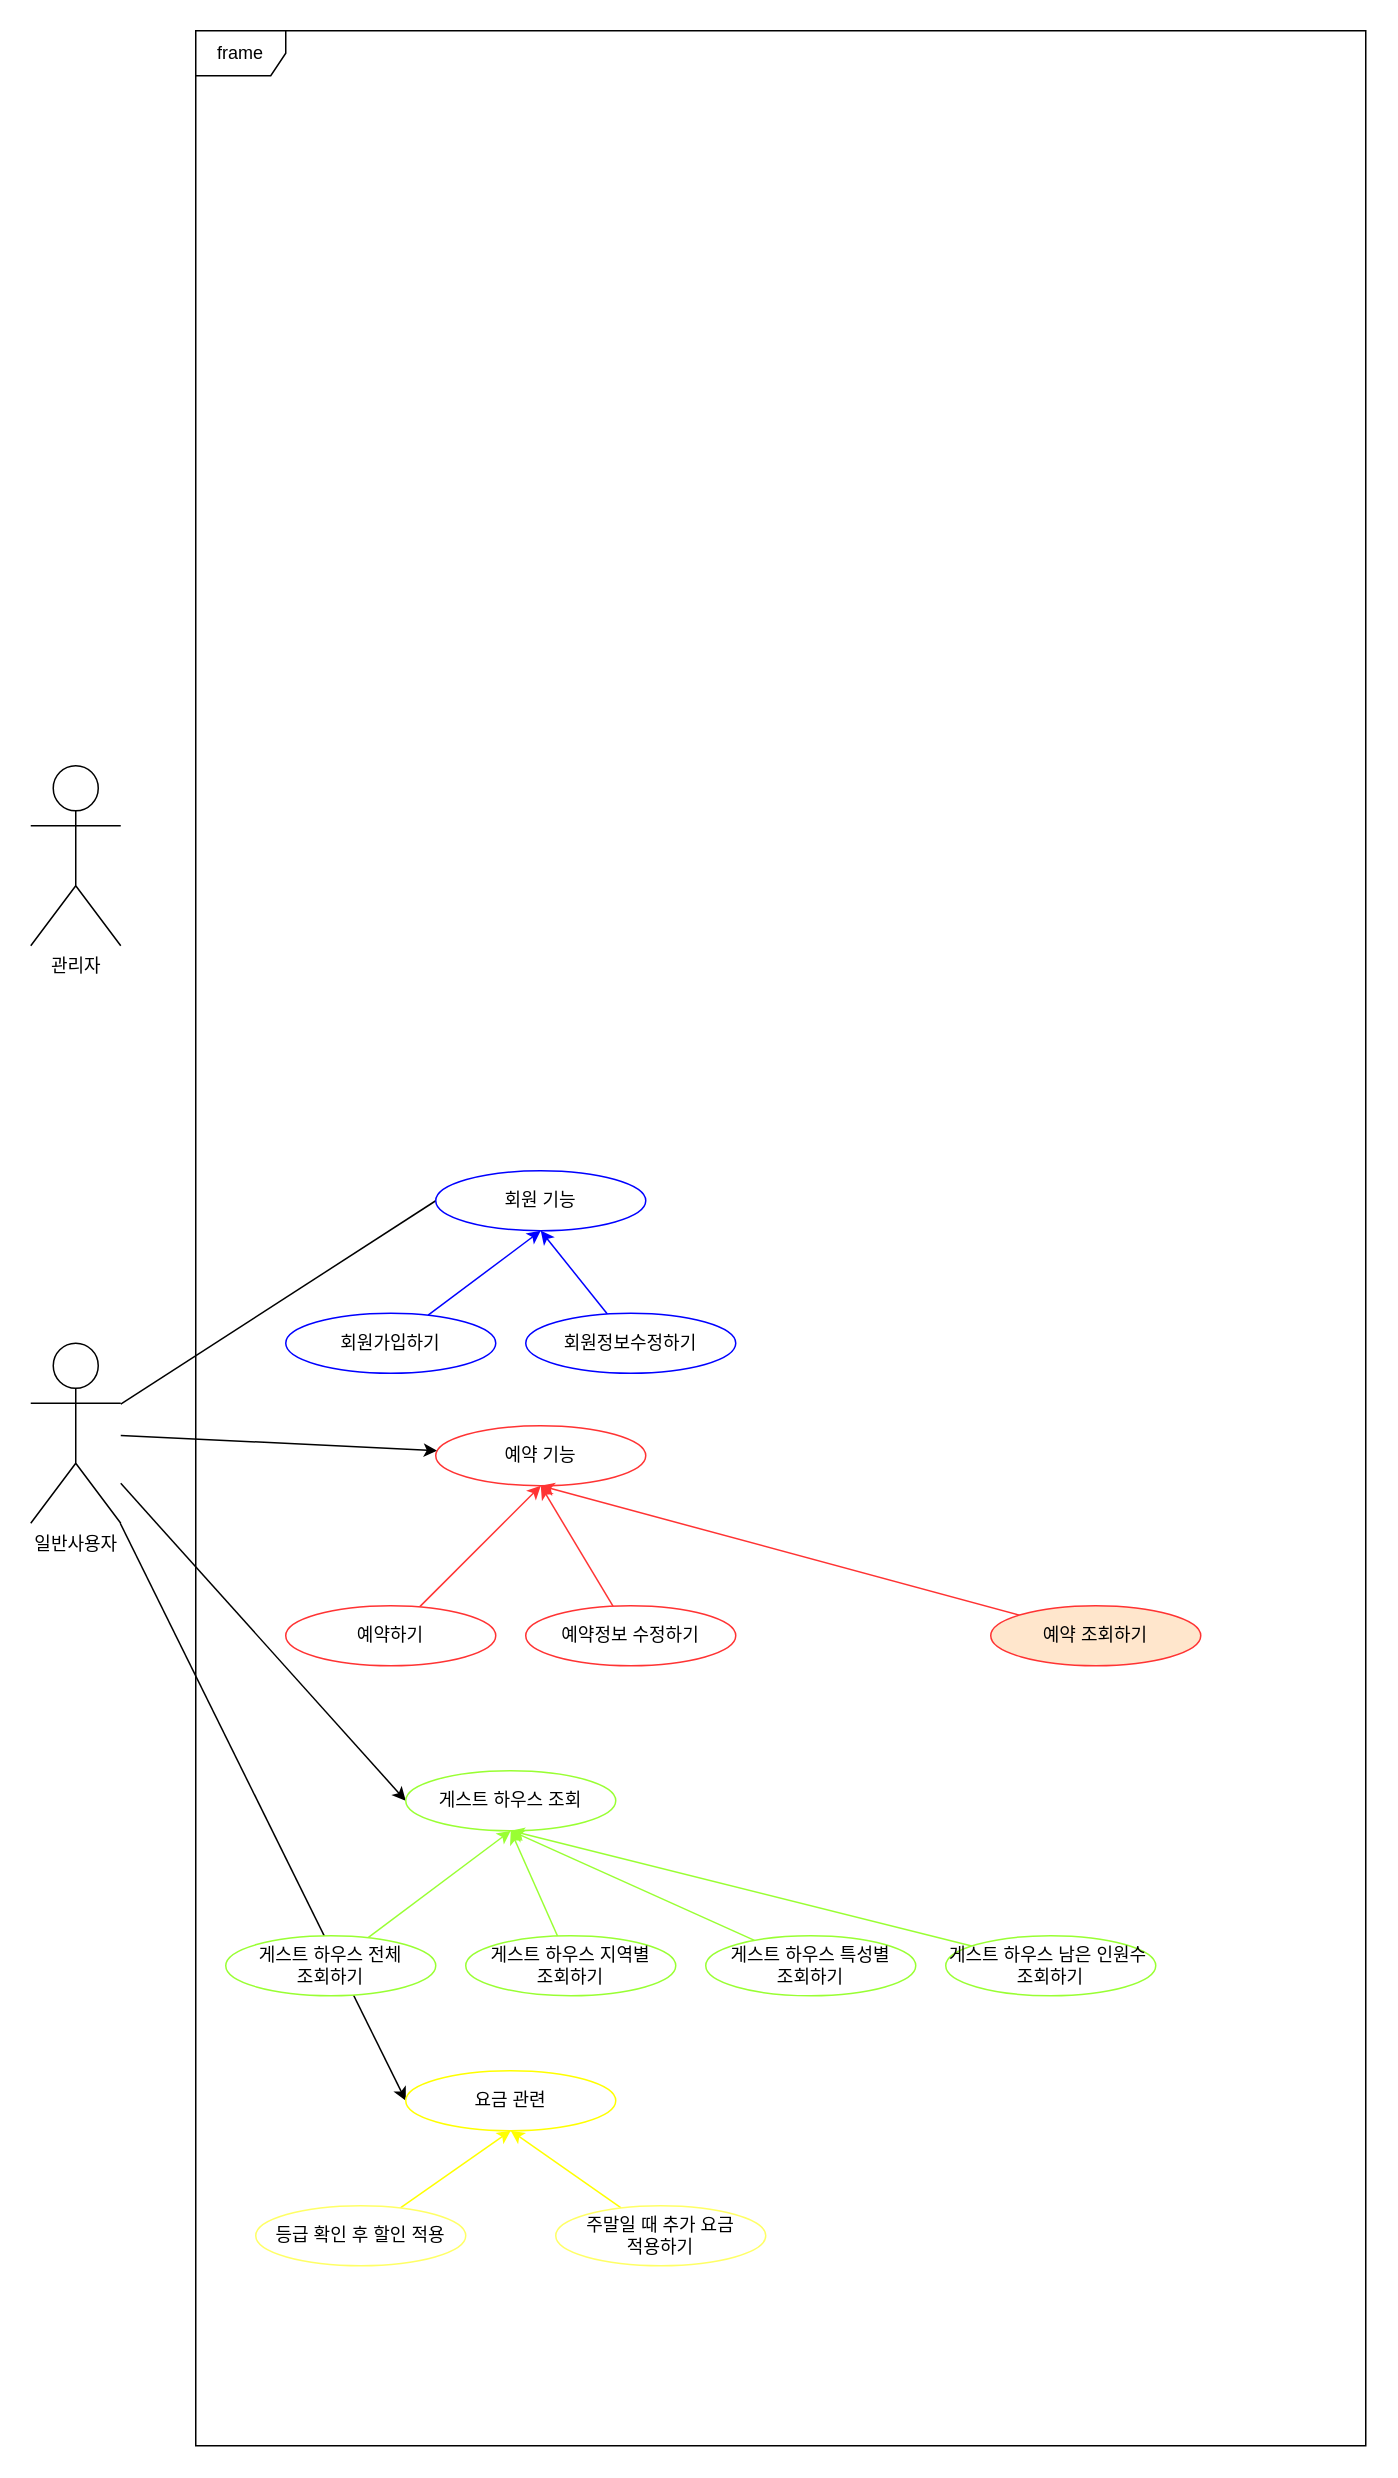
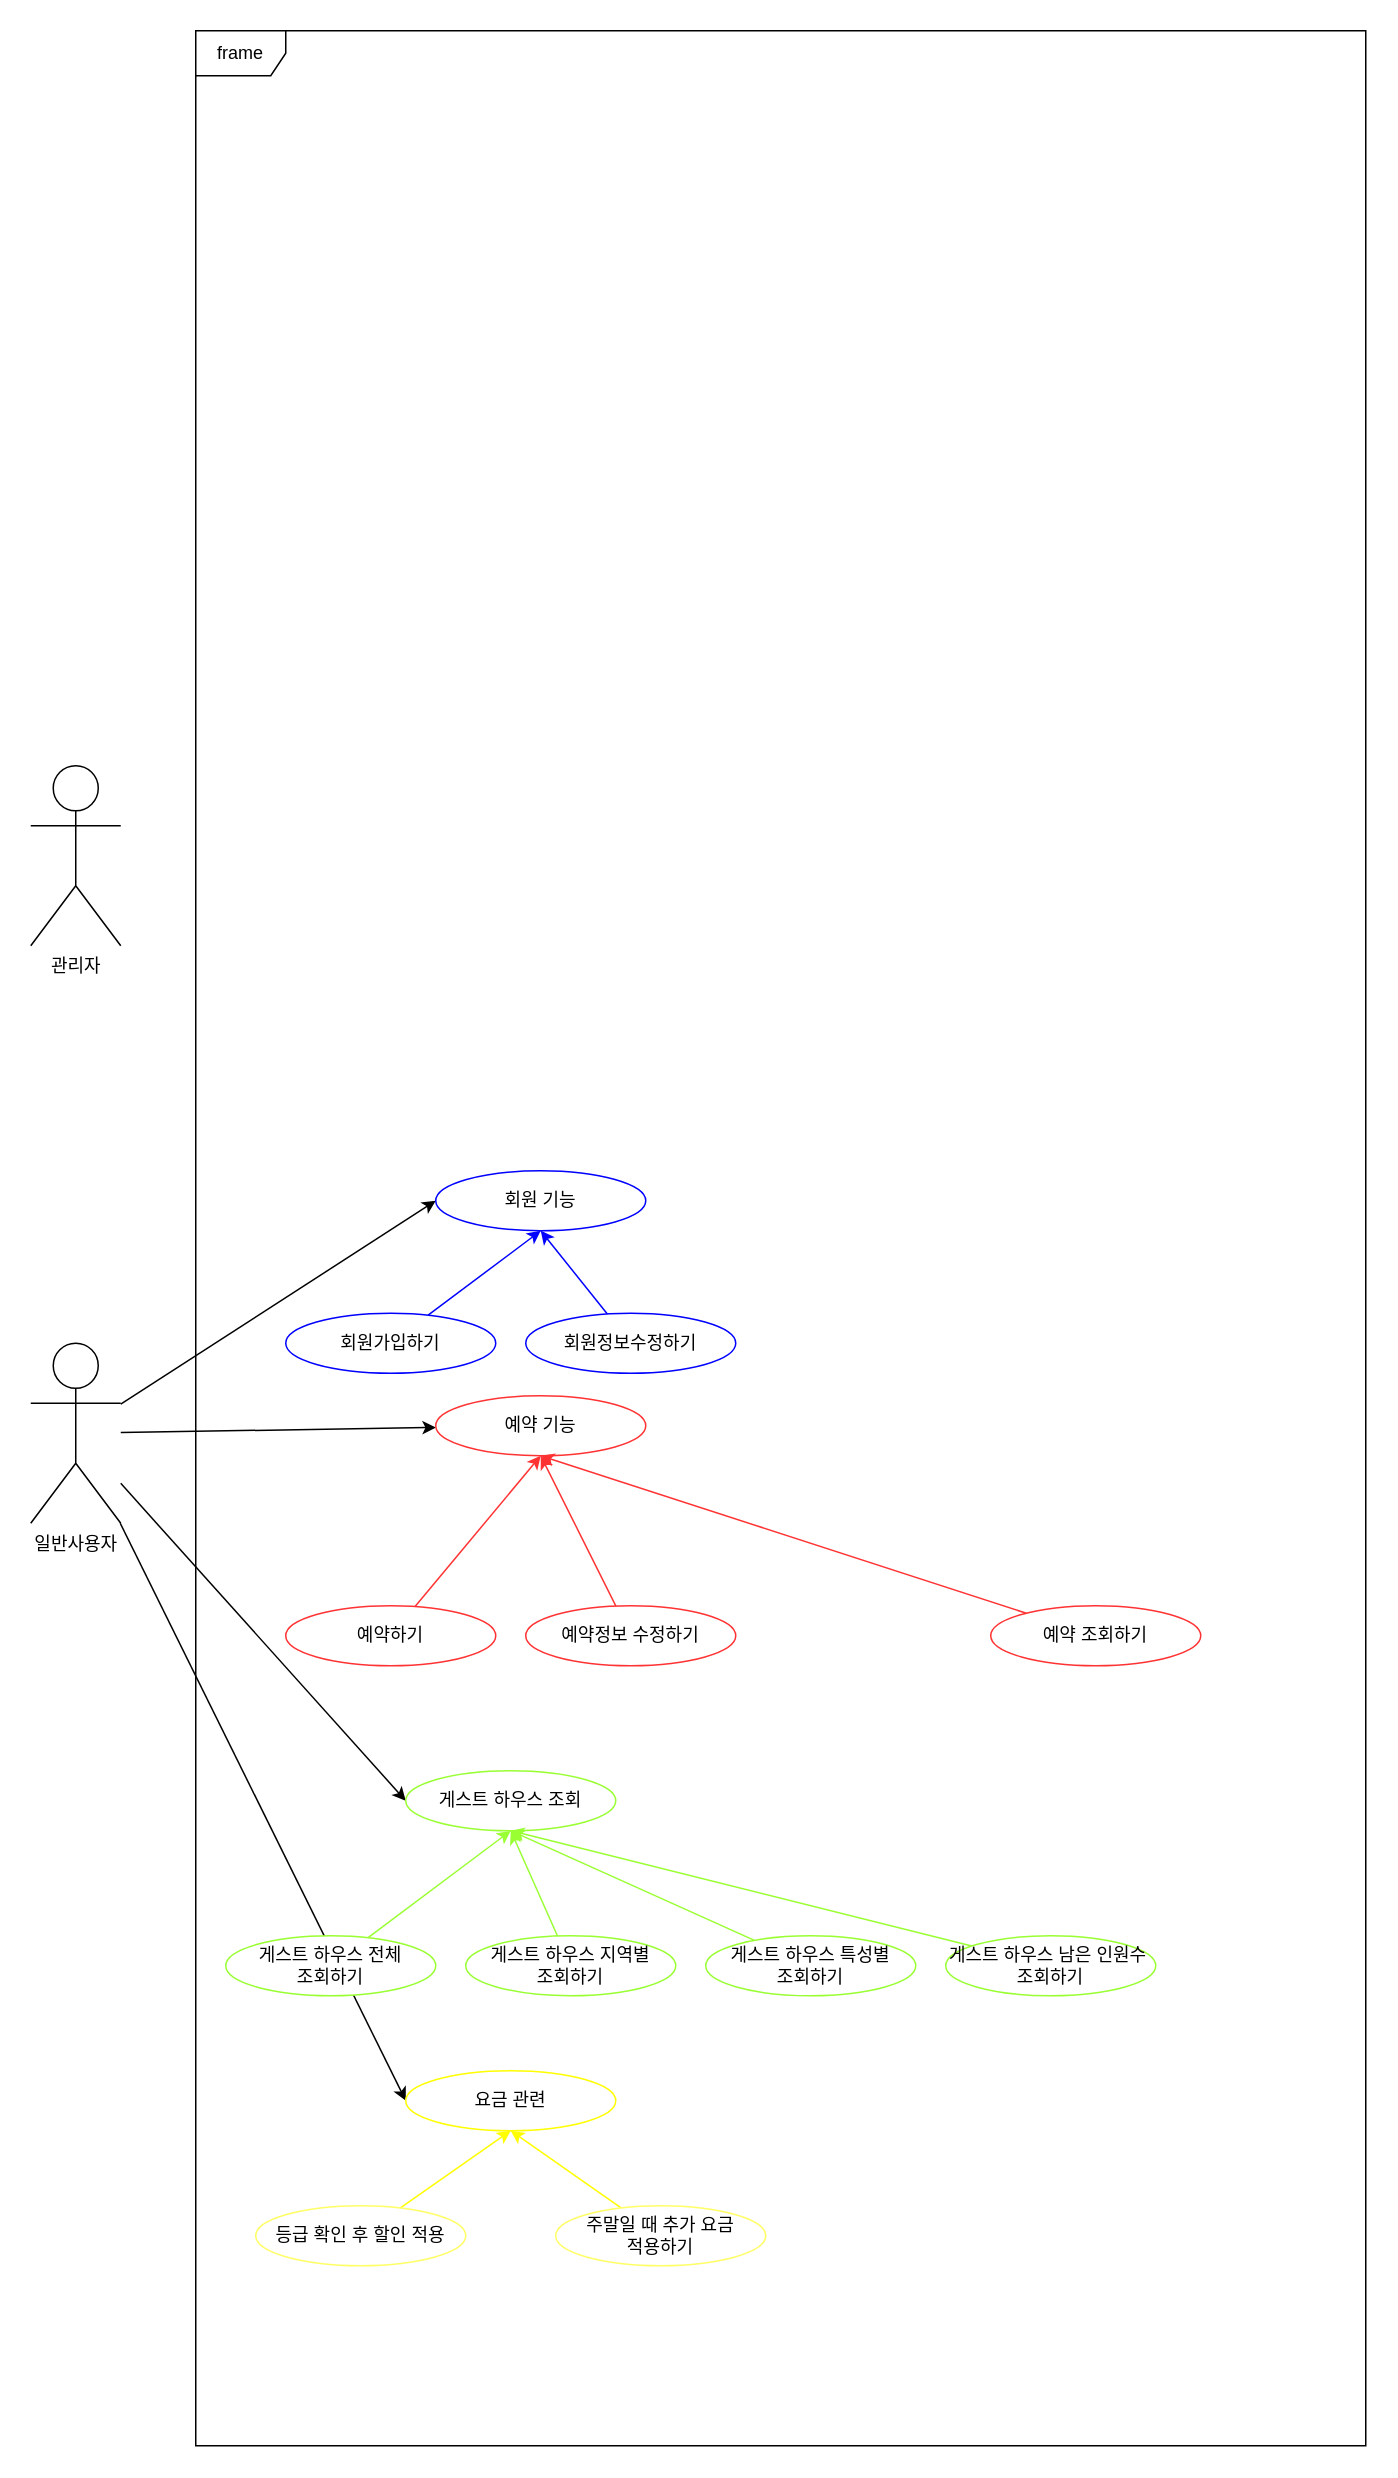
(430, 1205) -> (426, 1207)
(541, 1456) -> (541, 1426)
(1096, 1636) -> (1096, 1636)
